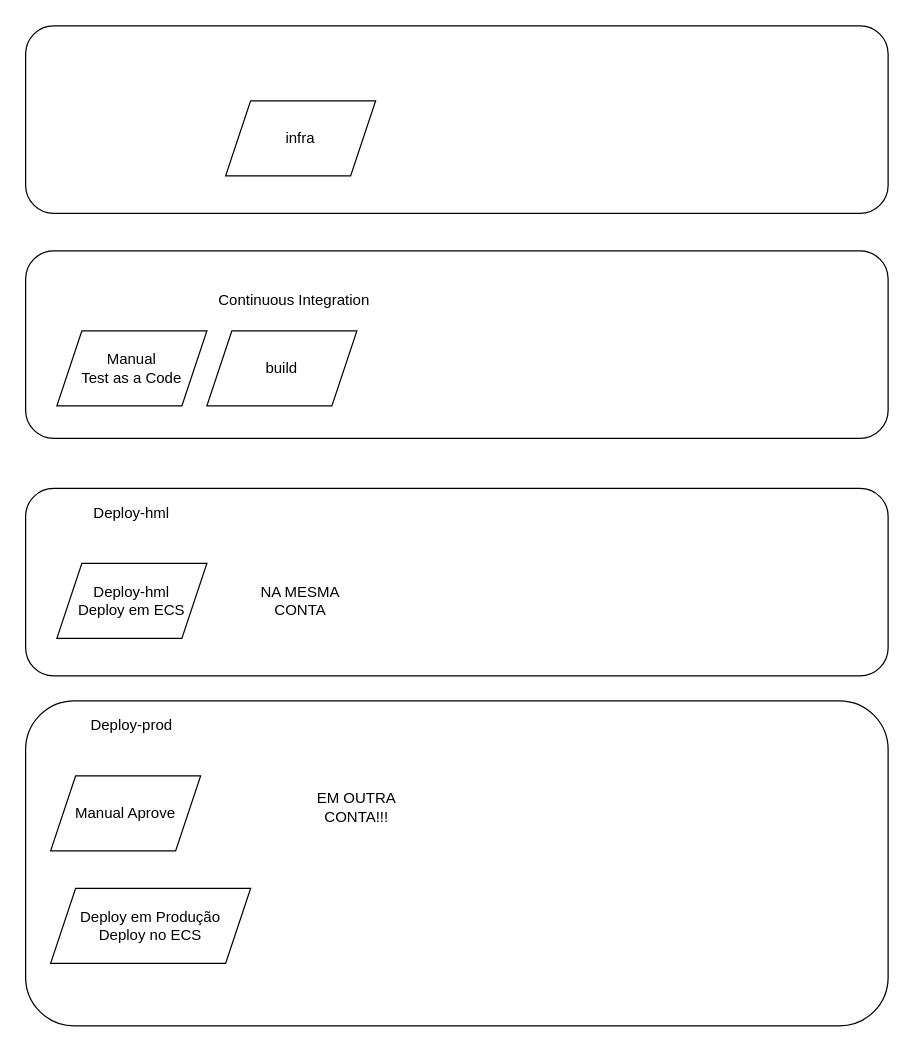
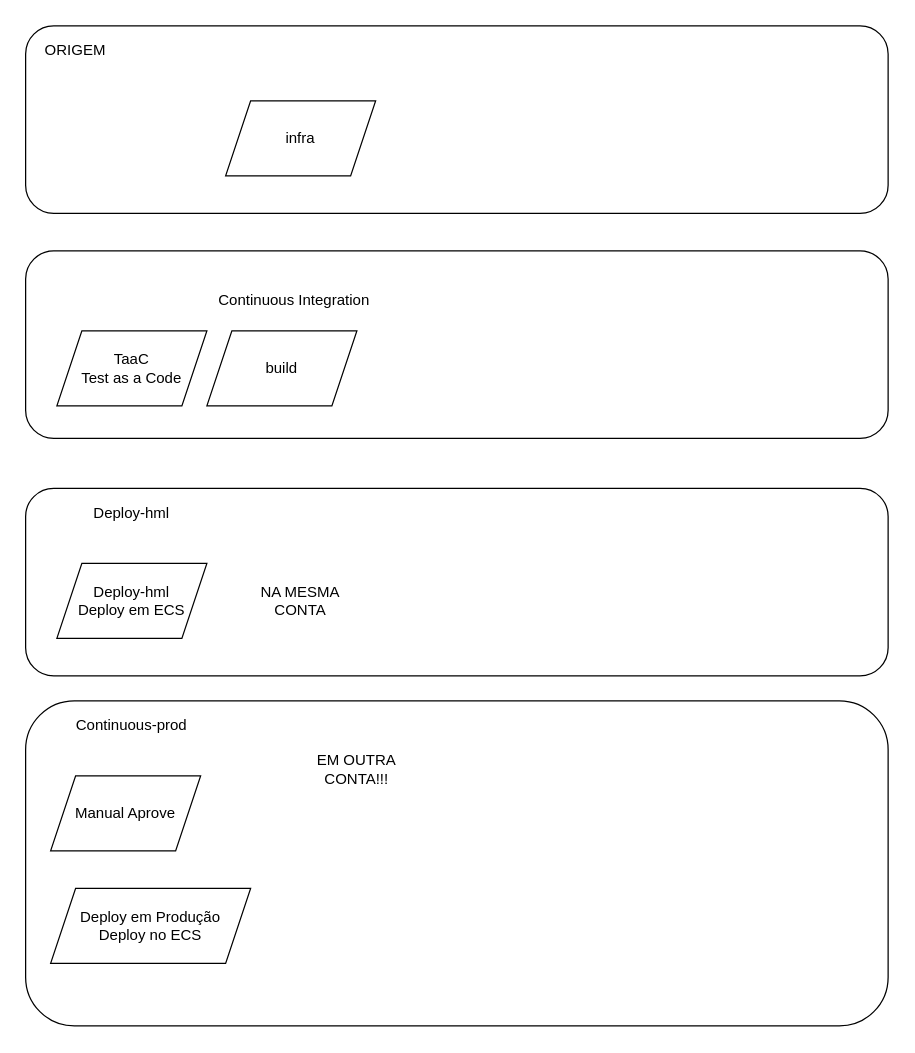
none -> (76, 51)
(132, 368) -> (132, 368)
(132, 726) -> (132, 726)
(357, 807) -> (357, 769)
